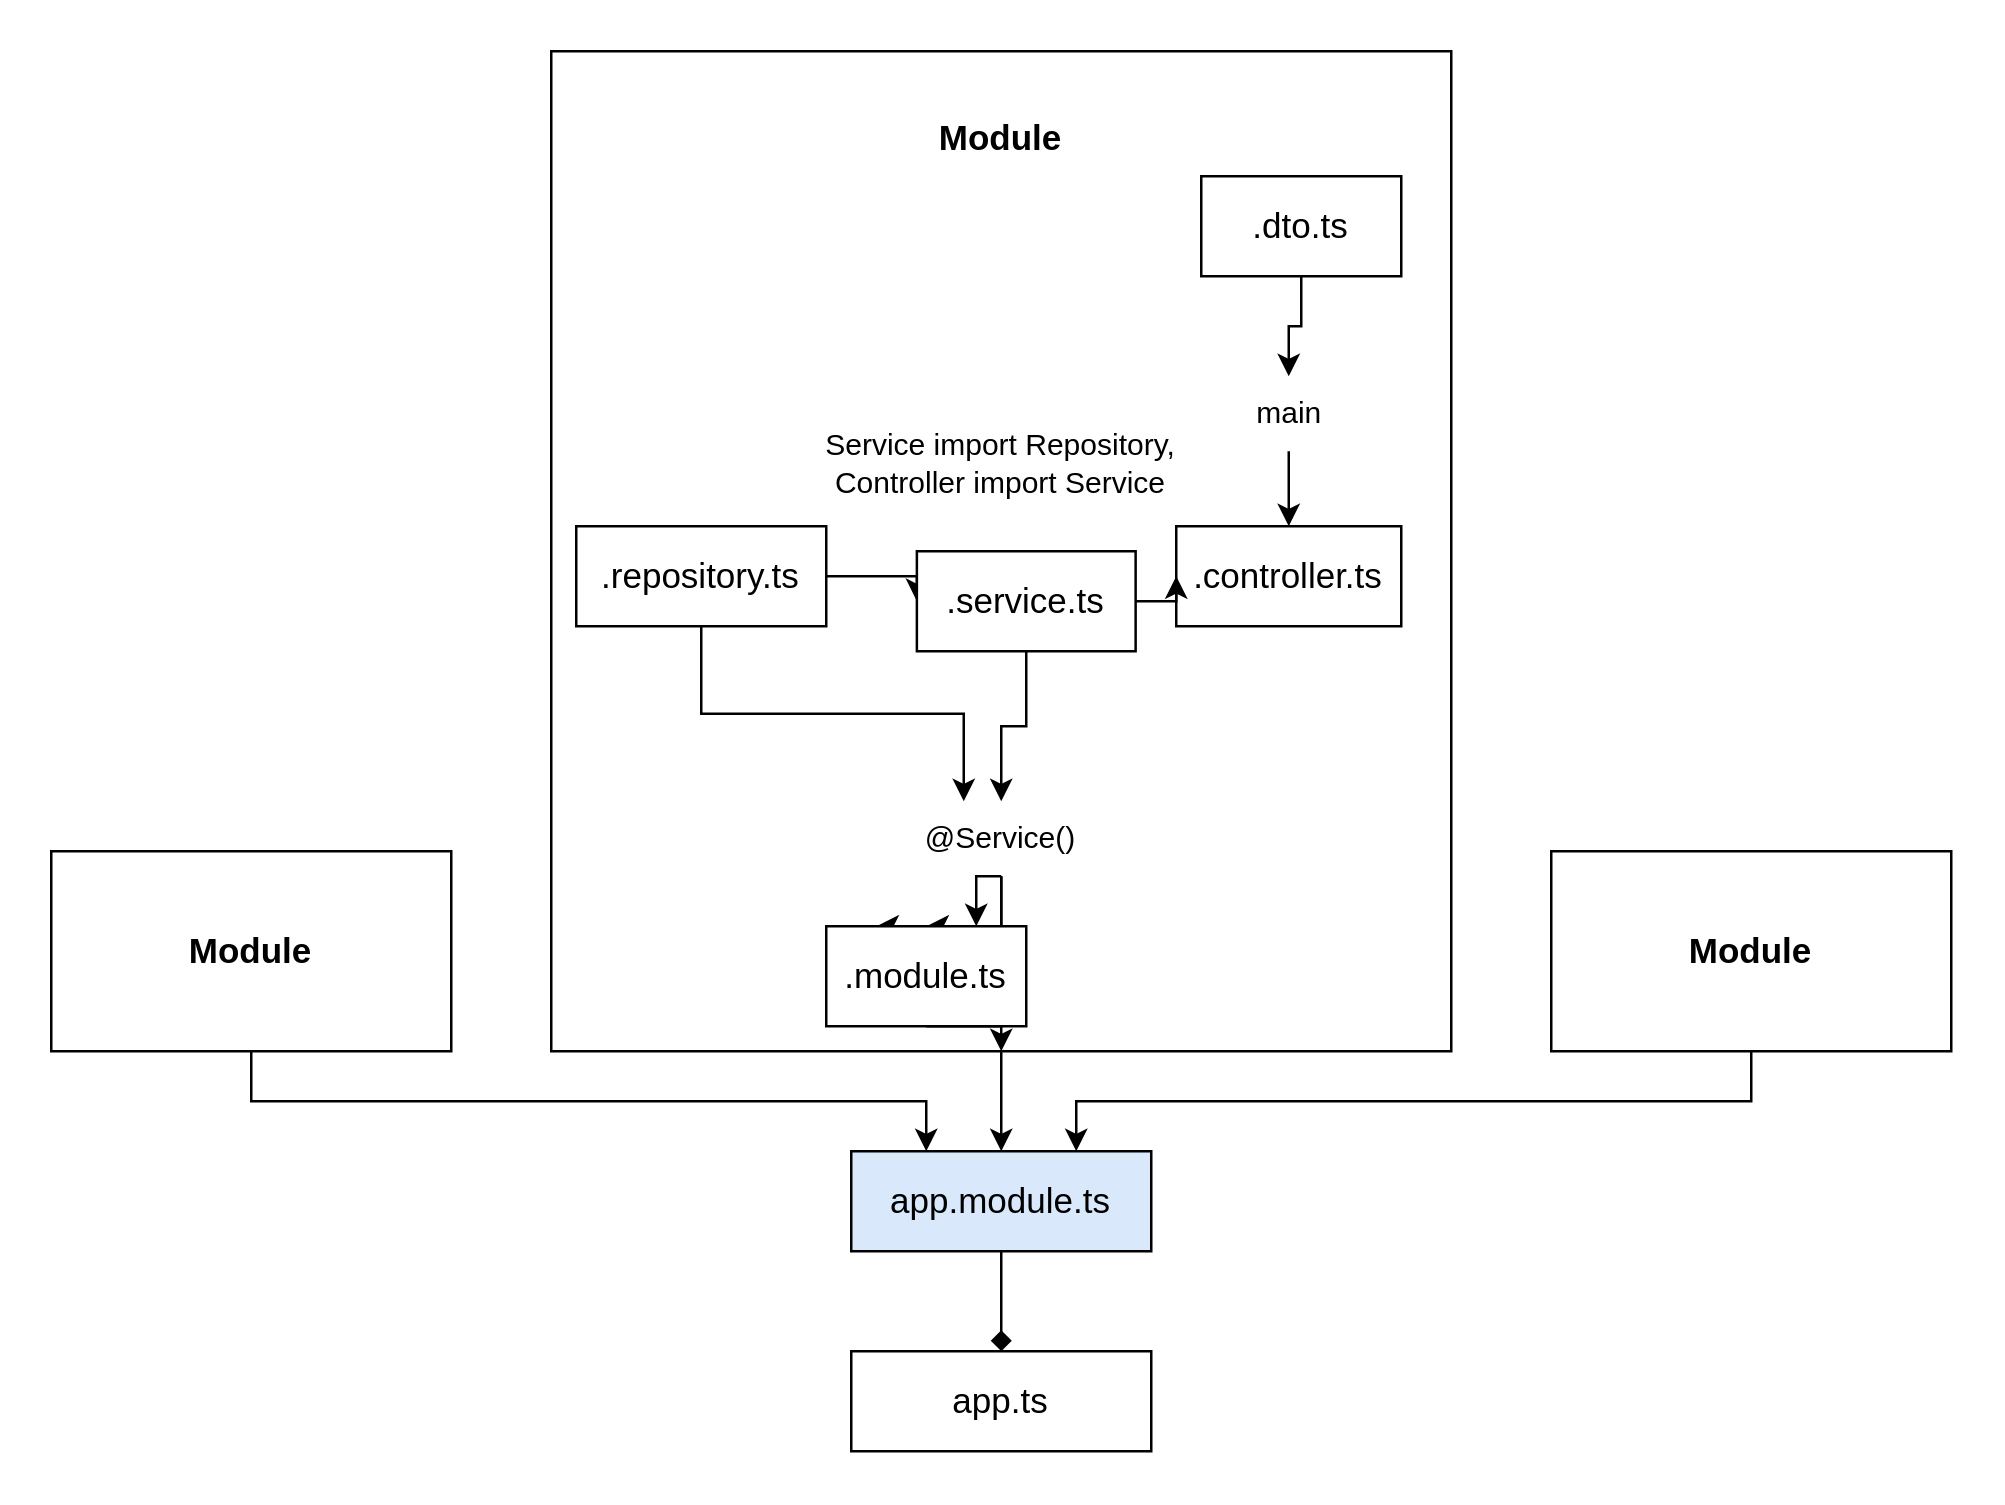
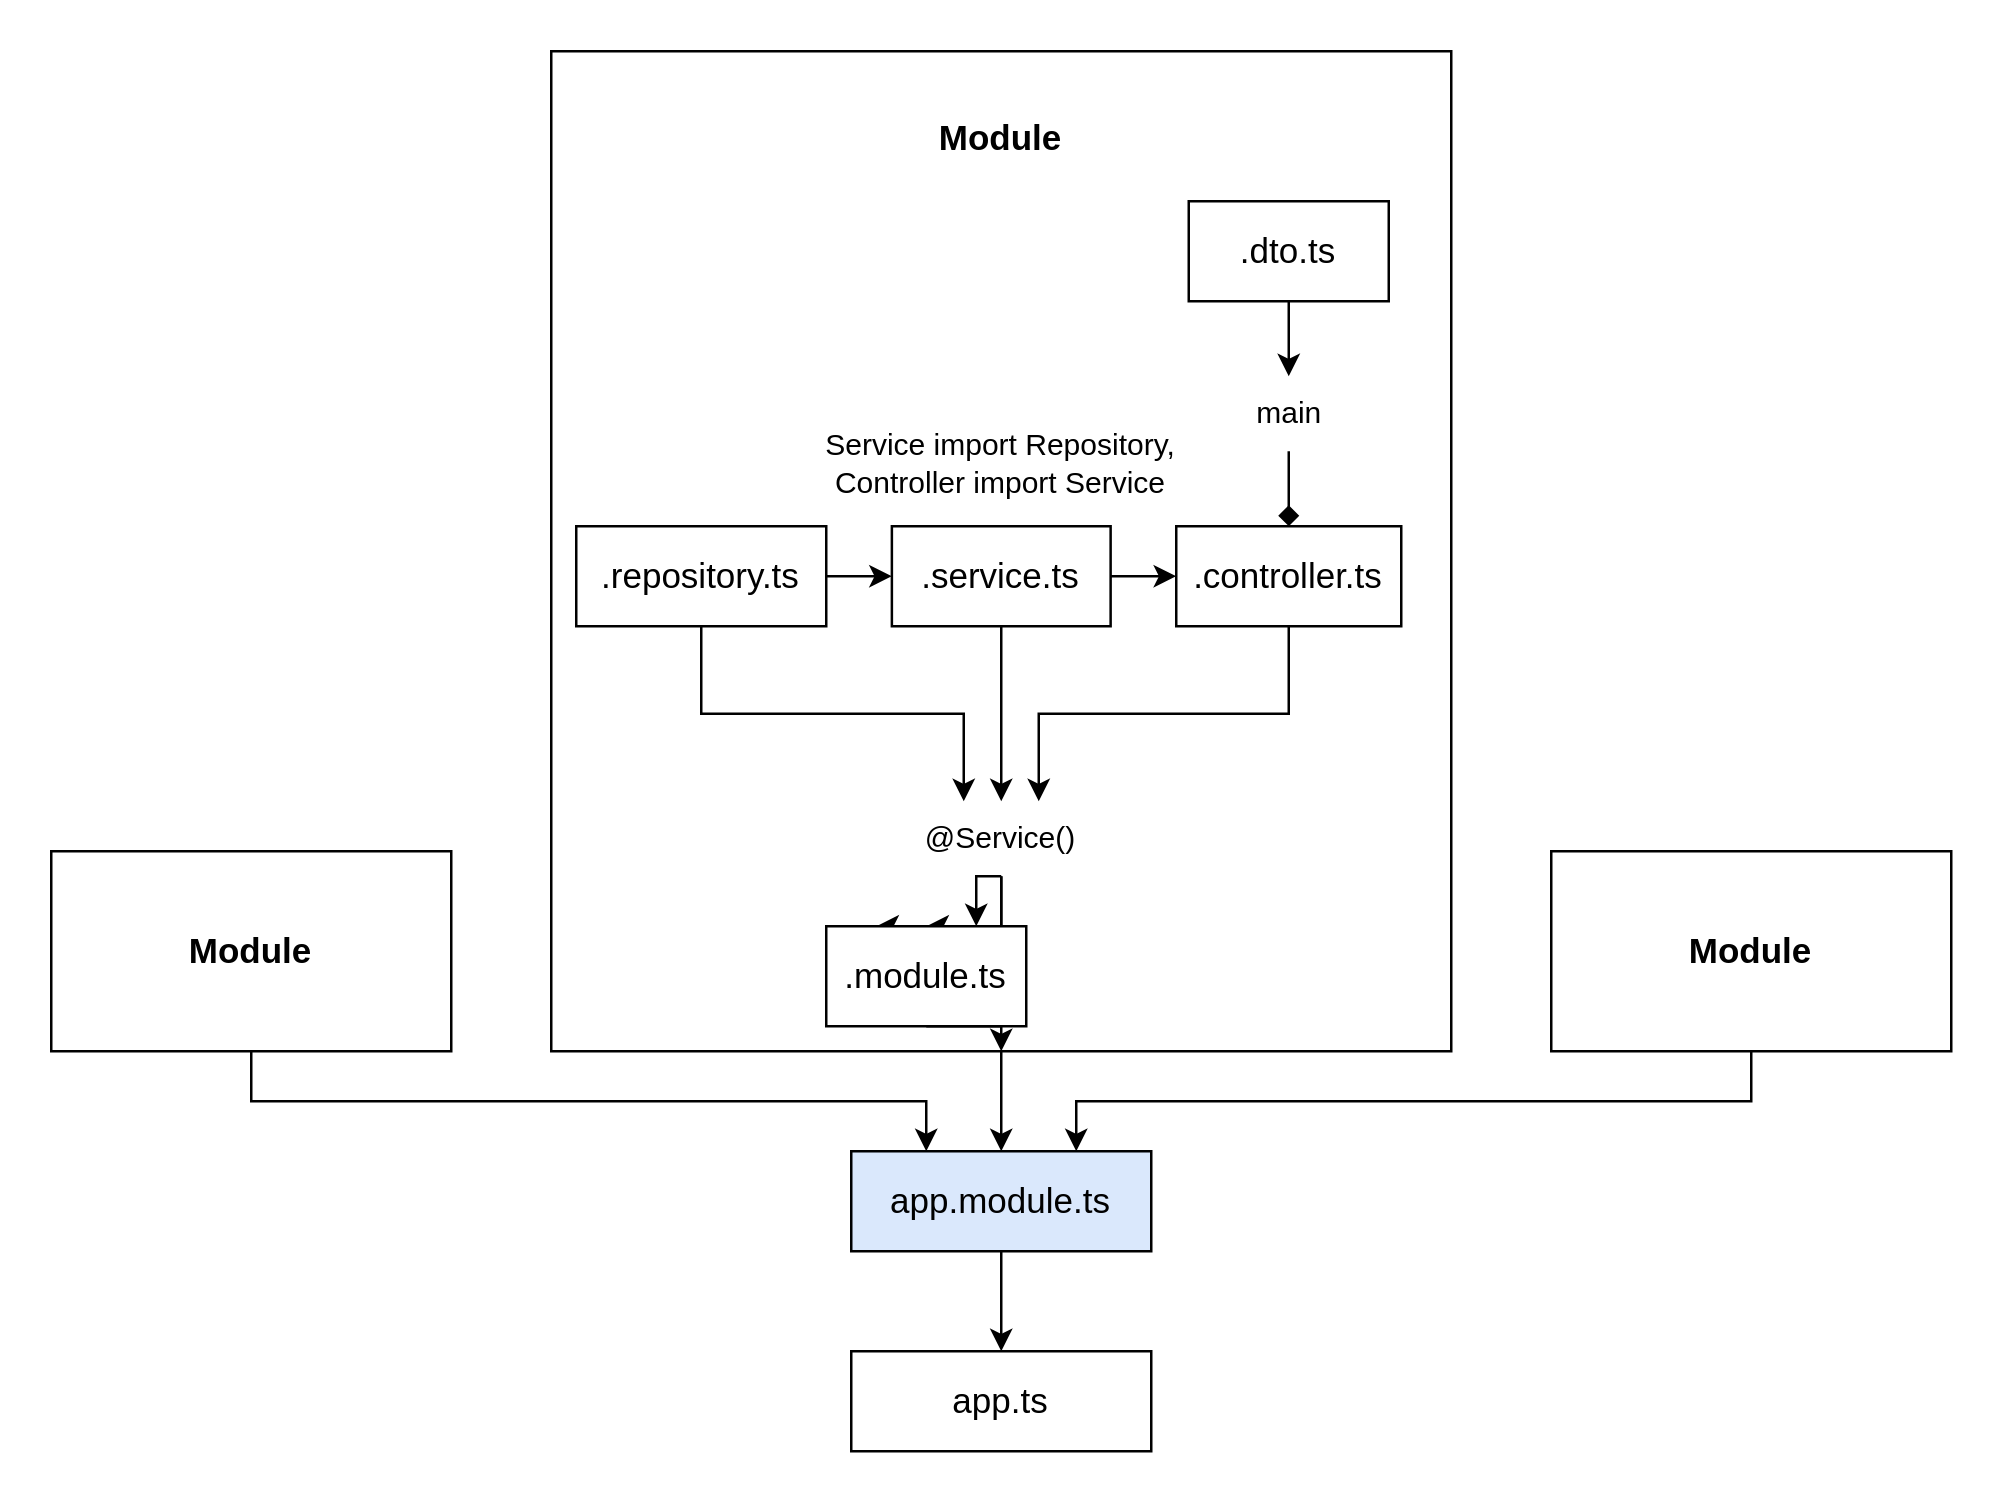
(1301, 226) -> (1289, 251)
(1289, 507) -> (1289, 506)
(1026, 601) -> (1001, 576)
none -> (1172, 714)
(1001, 1331) -> (1001, 1332)
